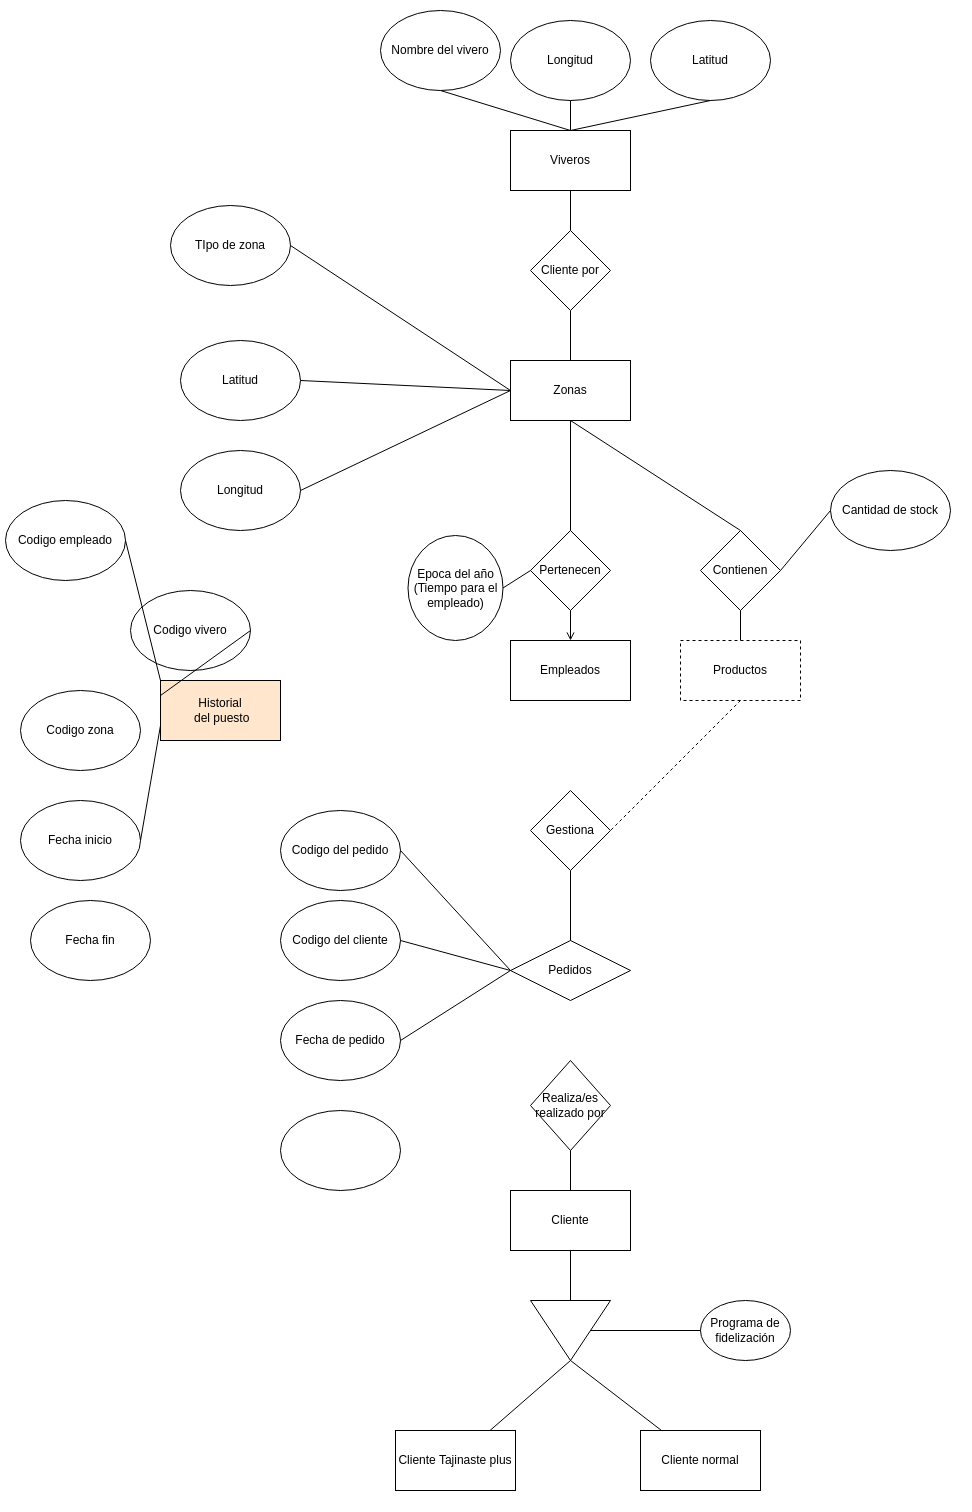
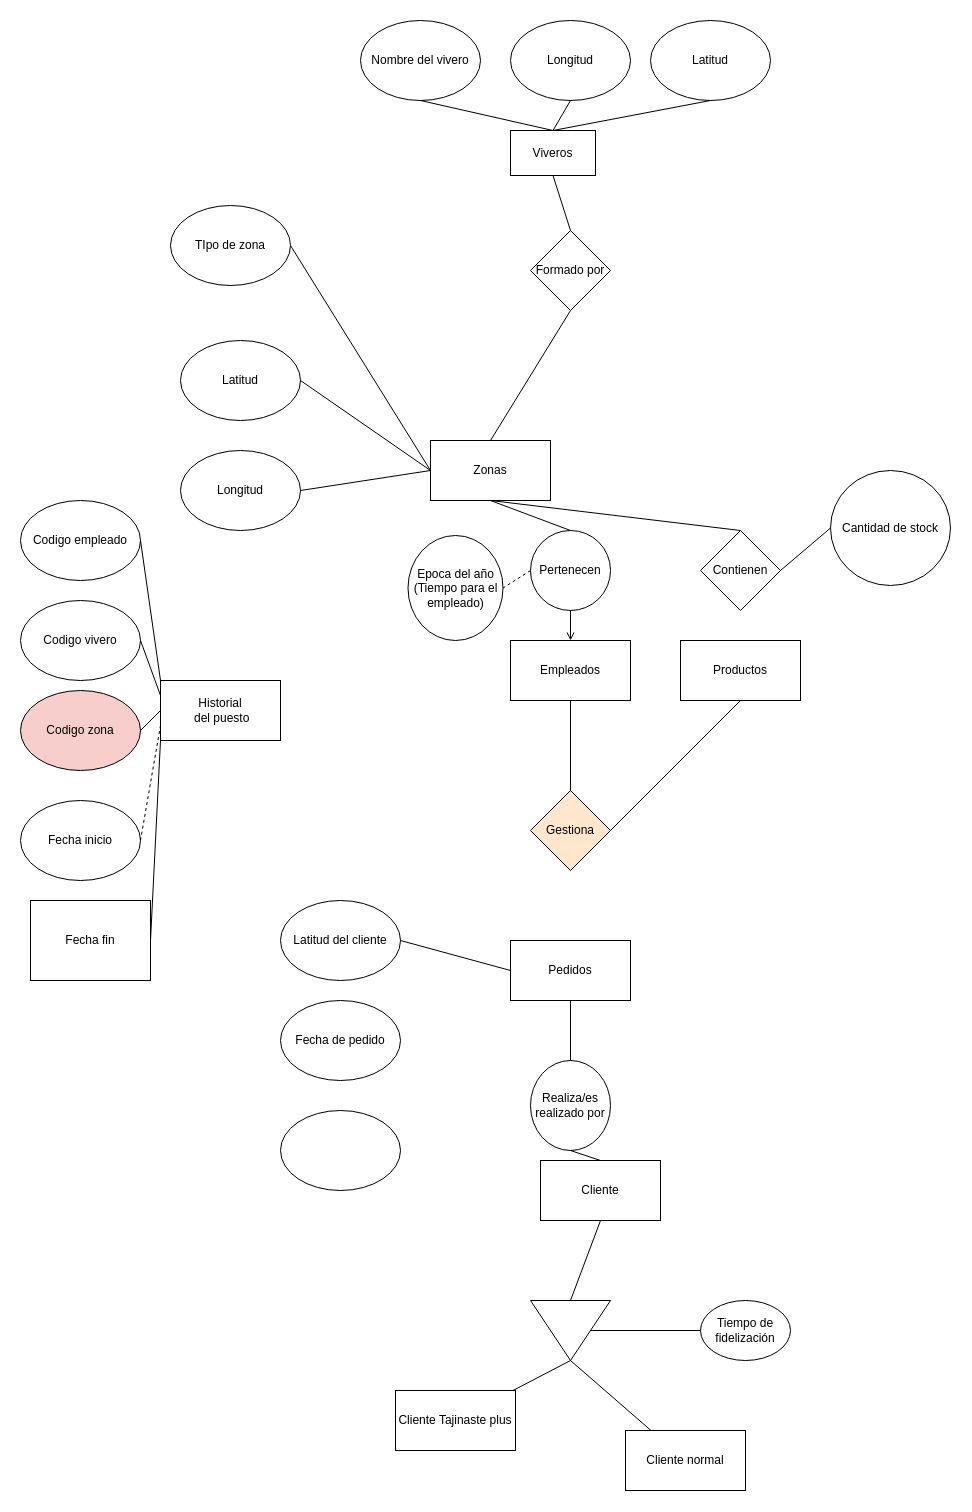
(441, 51) -> (421, 61)
(571, 161) -> (553, 153)
(571, 271) -> (571, 271)
(571, 391) -> (491, 471)
(891, 511) -> (891, 528)
(66, 541) -> (81, 541)
(571, 571) -> (571, 571)
(517, 579) -> (517, 579)
(741, 626) -> none
(191, 631) -> (81, 641)
(741, 671) -> (741, 671)
(221, 711) -> (221, 711)
none -> (151, 721)
(81, 731) -> (81, 731)
none -> (571, 746)
(677, 764) -> (677, 764)
(151, 783) -> (151, 783)
(571, 831) -> (571, 831)
none -> (156, 840)
(341, 851) -> none
(571, 906) -> none
(454, 909) -> none
(91, 941) -> (91, 941)
(341, 941) -> (341, 941)
(571, 971) -> (571, 971)
(455, 1006) -> none
none -> (571, 1031)
(571, 1106) -> (571, 1106)
(571, 1221) -> (601, 1191)
(746, 1331) -> (746, 1331)
(456, 1461) -> (456, 1421)
(701, 1461) -> (686, 1461)
